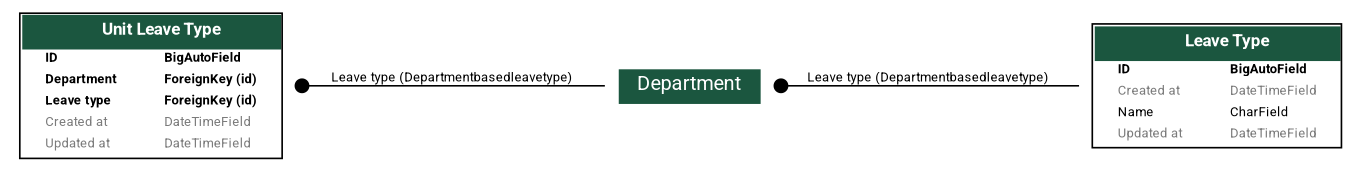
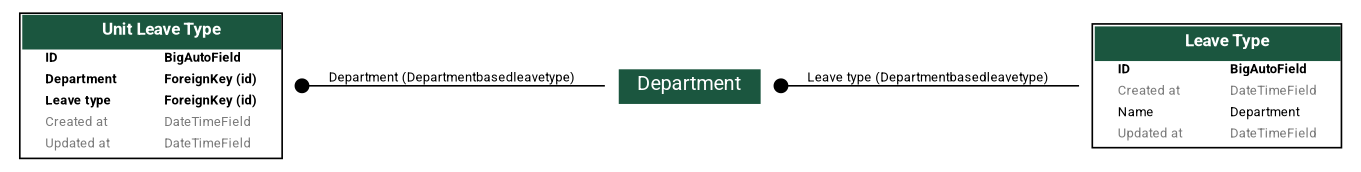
(450, 78) -> (450, 78)
(1260, 112) -> (1266, 112)
